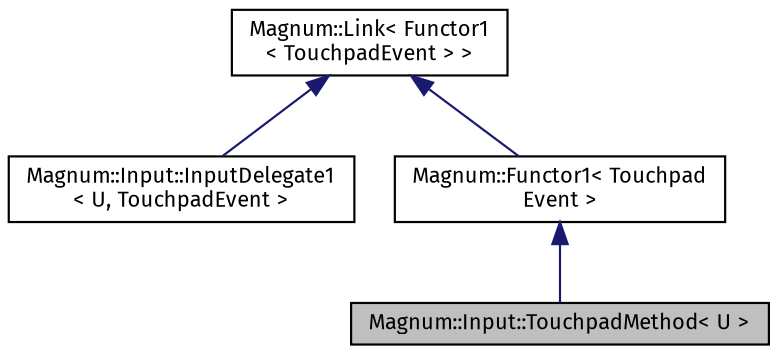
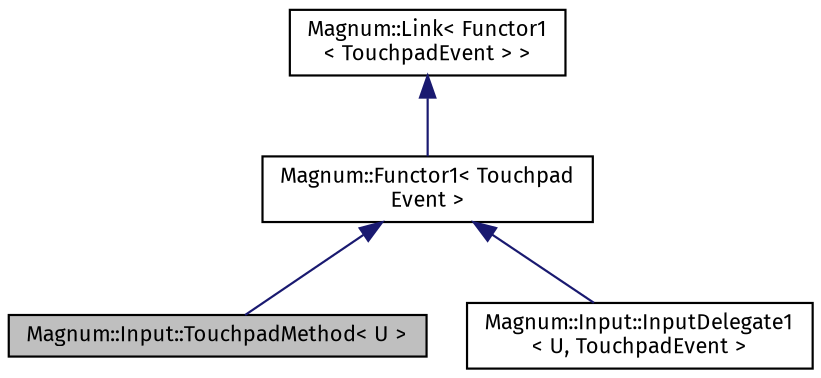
(267, 123) -> (543, 269)
